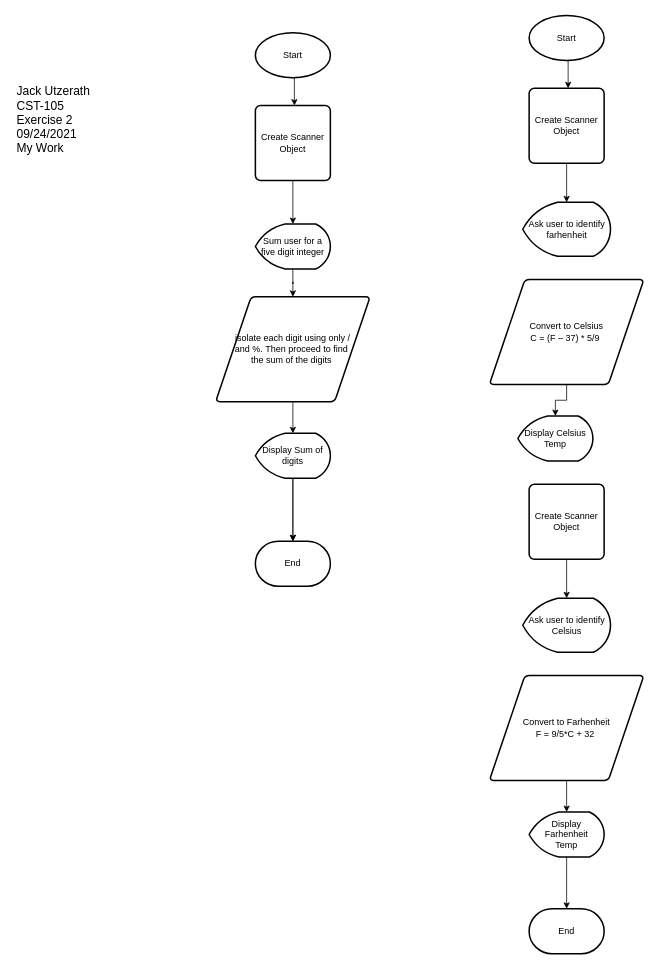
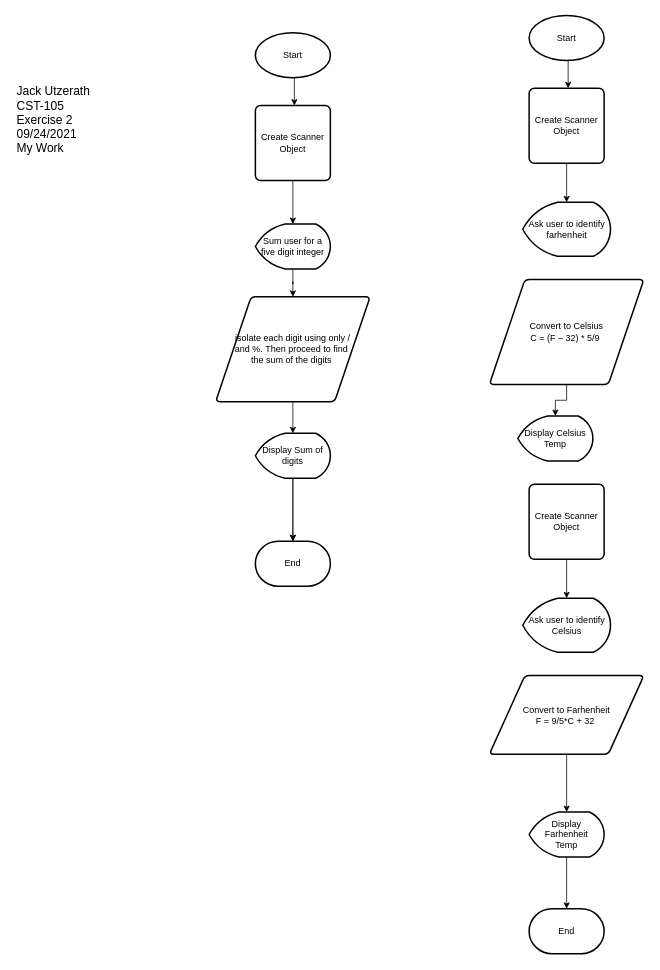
(567, 332) -> (567, 332)
(567, 728) -> (567, 715)
